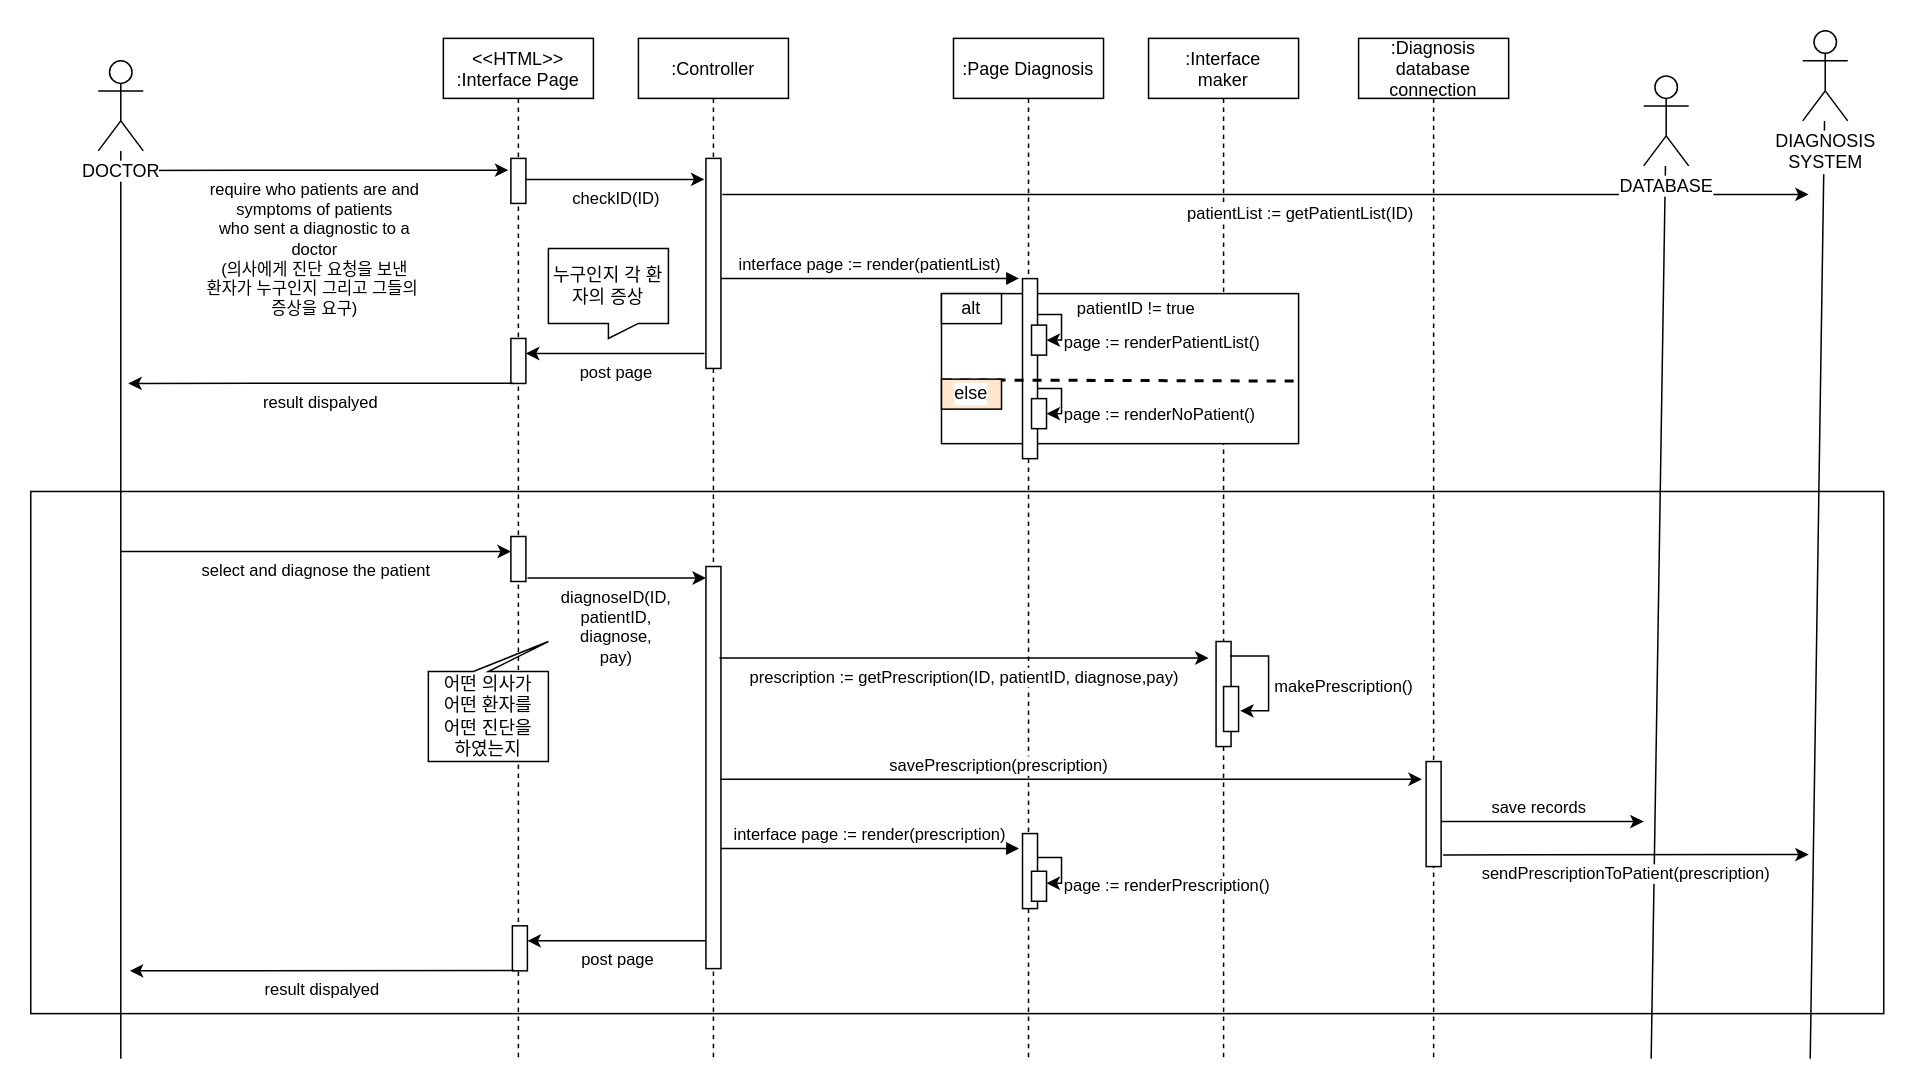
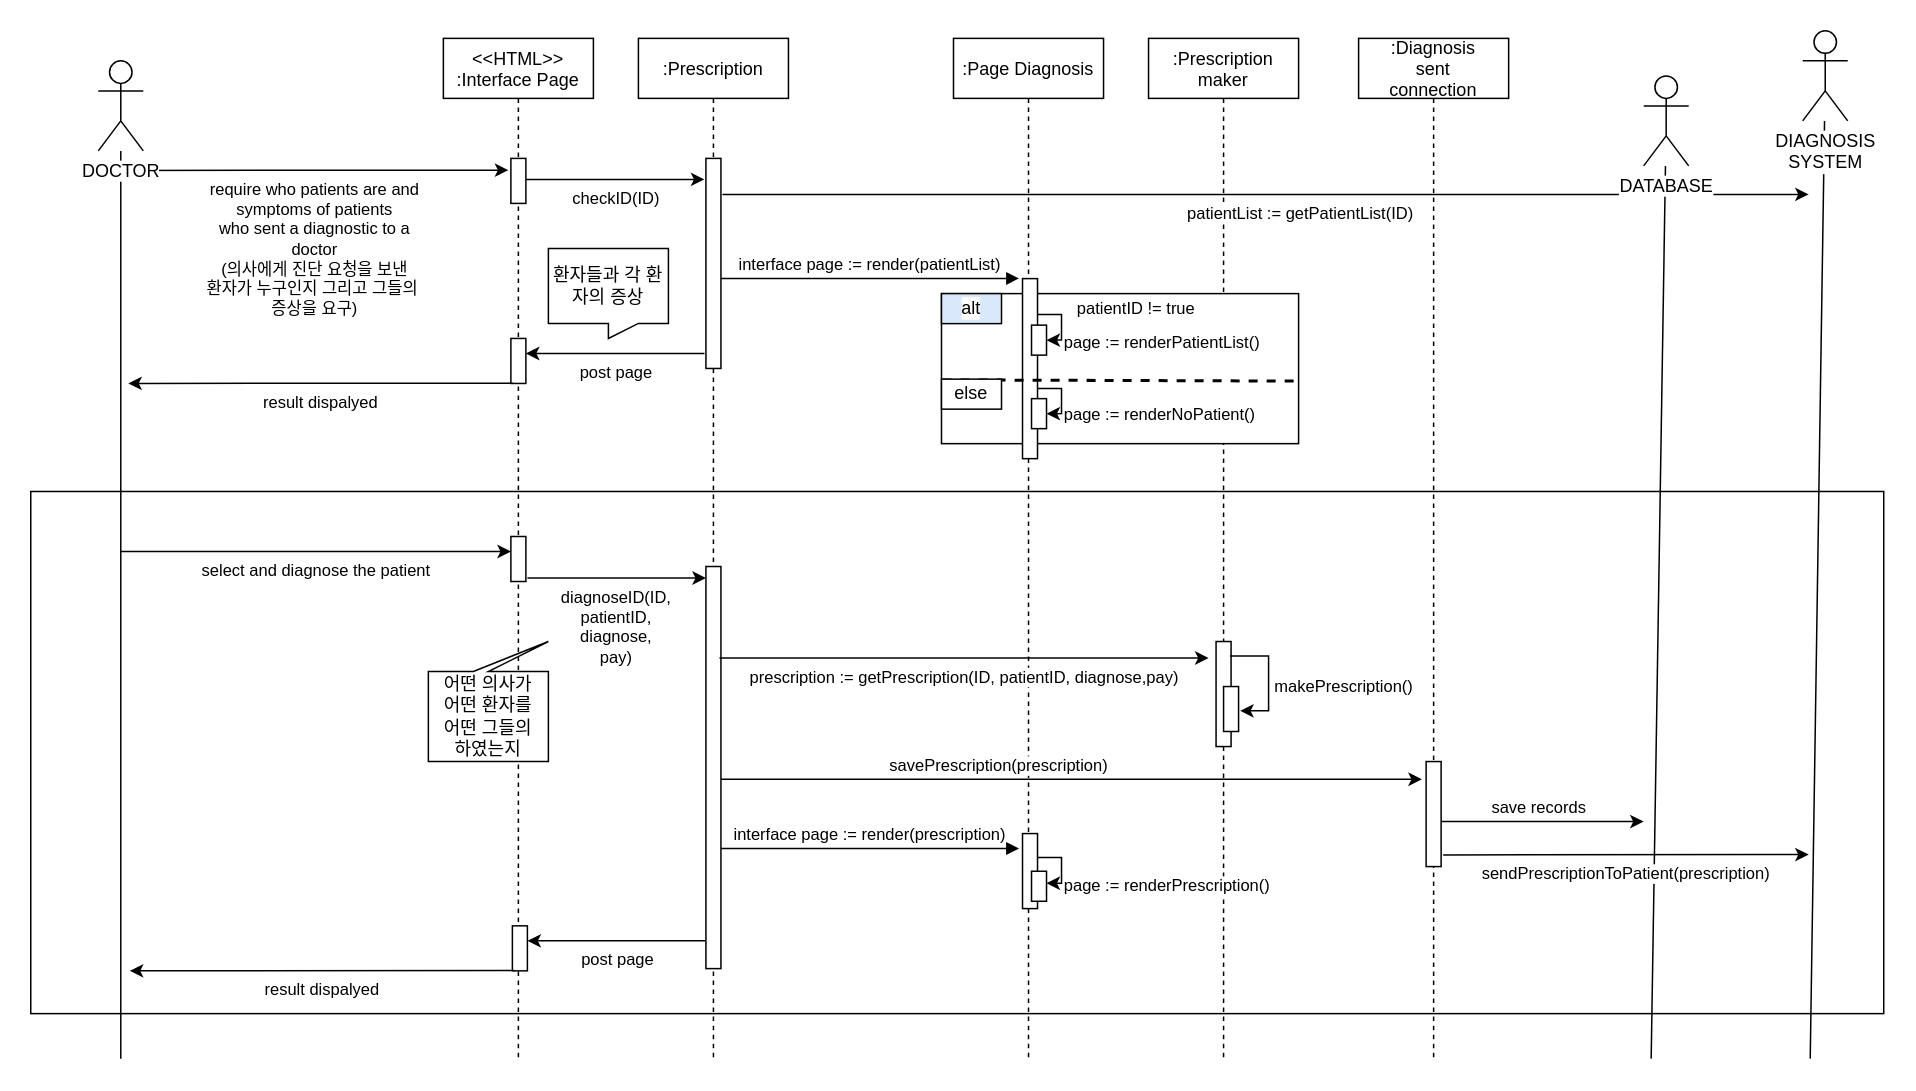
(1433, 48) -> (1433, 48)
(1223, 59) -> (1223, 59)
(713, 69) -> (713, 69)
(608, 286) -> (608, 286)
(971, 308) -> (971, 308)
(971, 394) -> (971, 394)
(488, 716) -> (488, 716)
